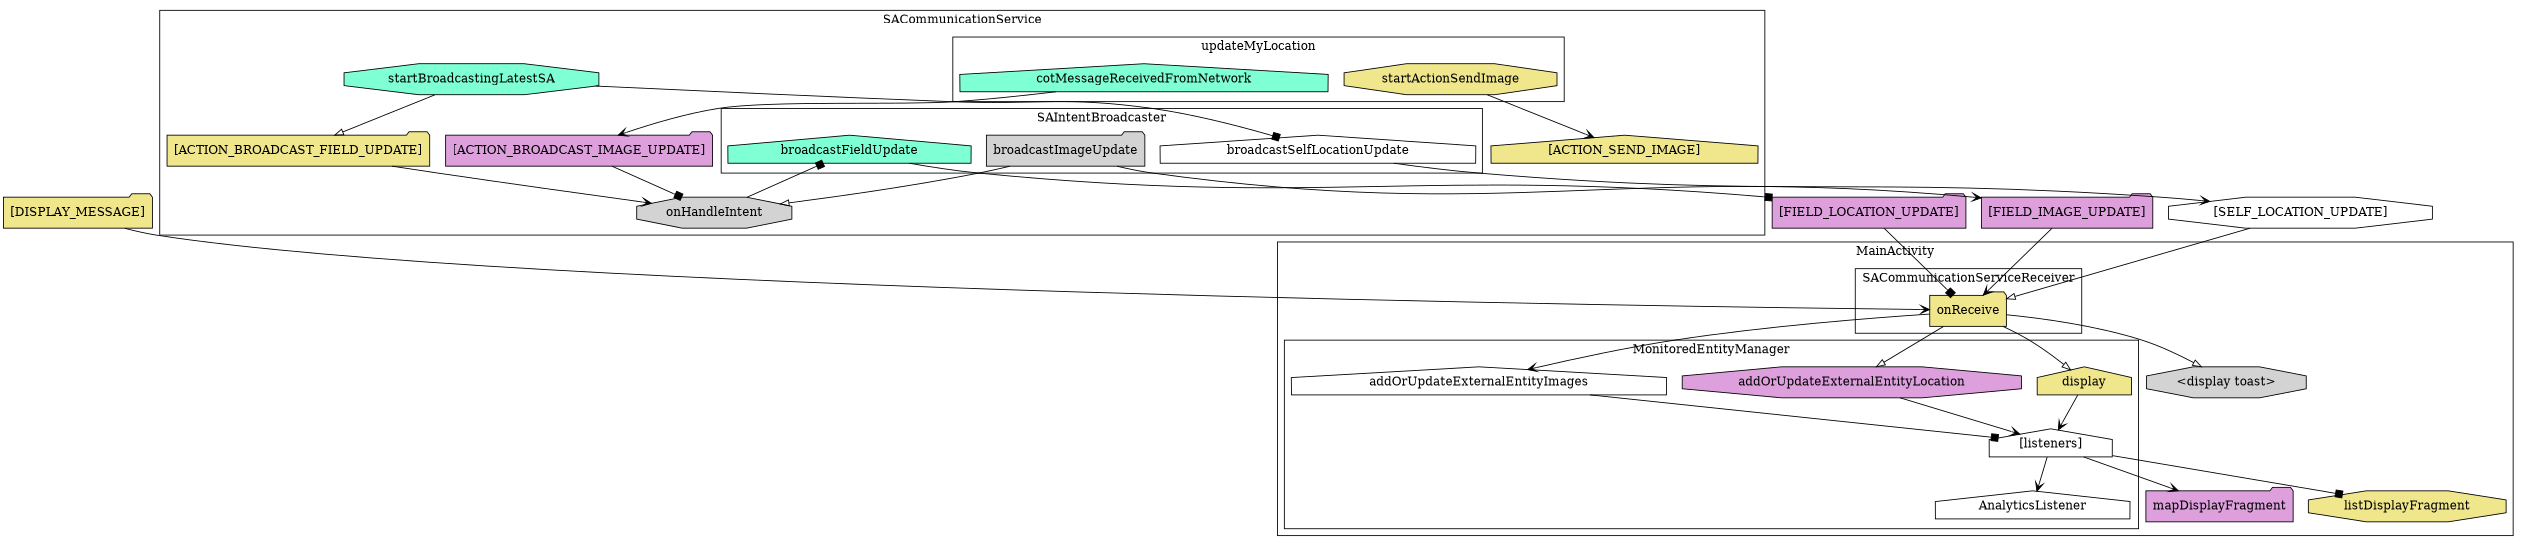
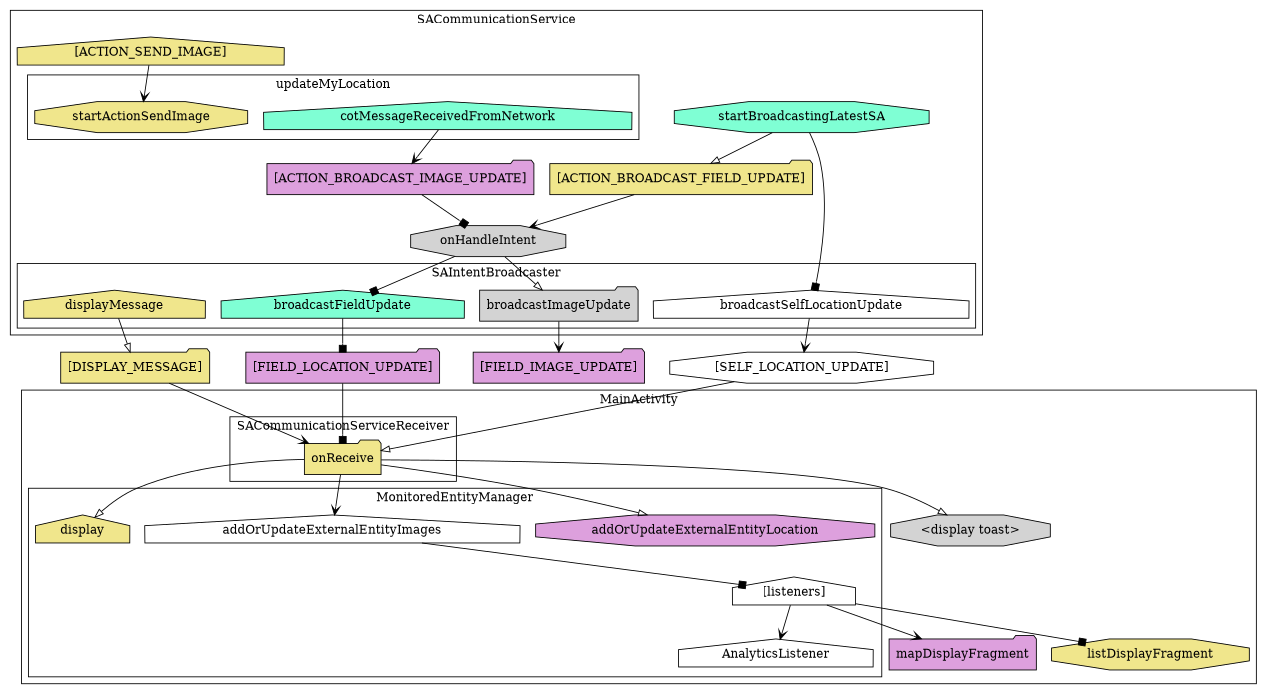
(1537, 115) -> (147, 80)
(900, 187) -> (520, 270)
(2021, 259) -> none
none -> (115, 306)
(2070, 409) -> none
(1956, 415) -> none
